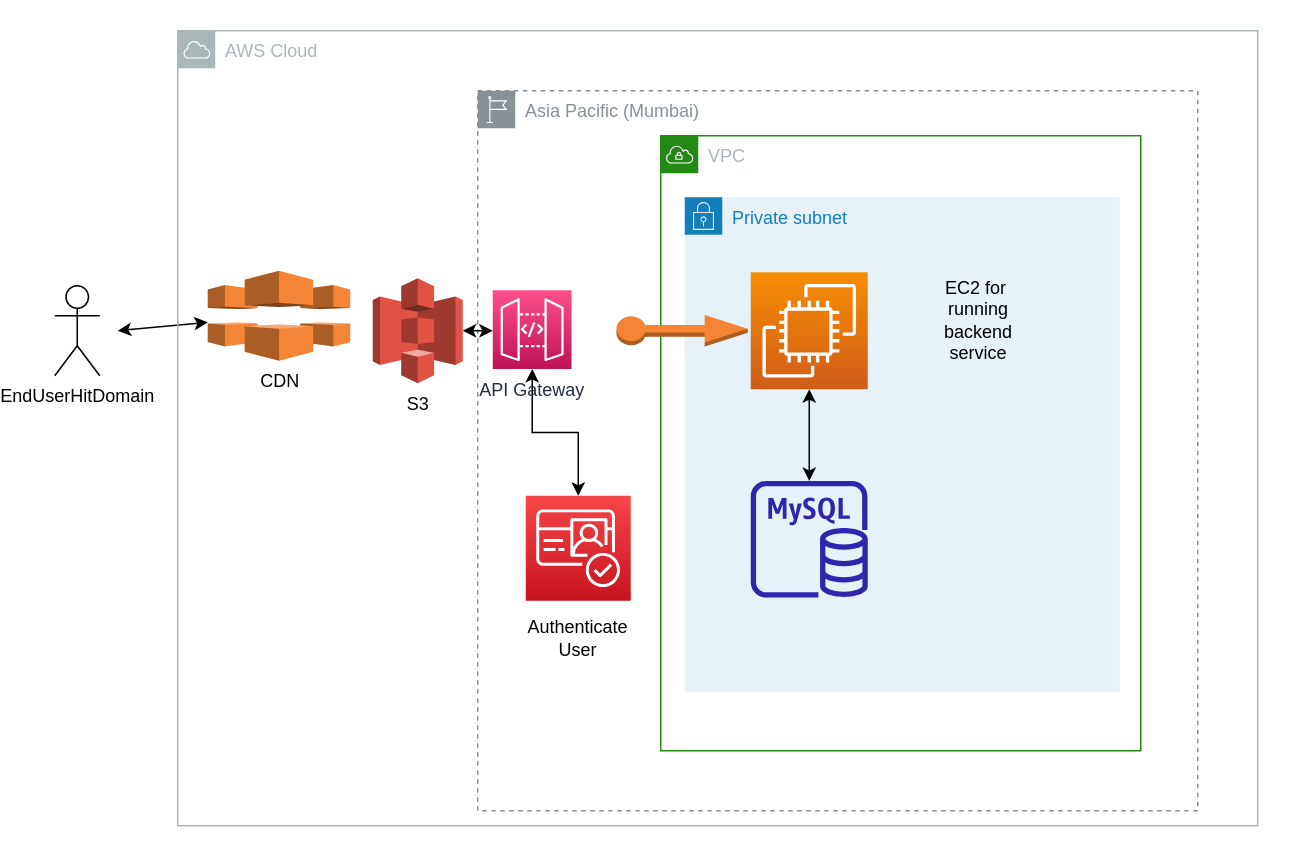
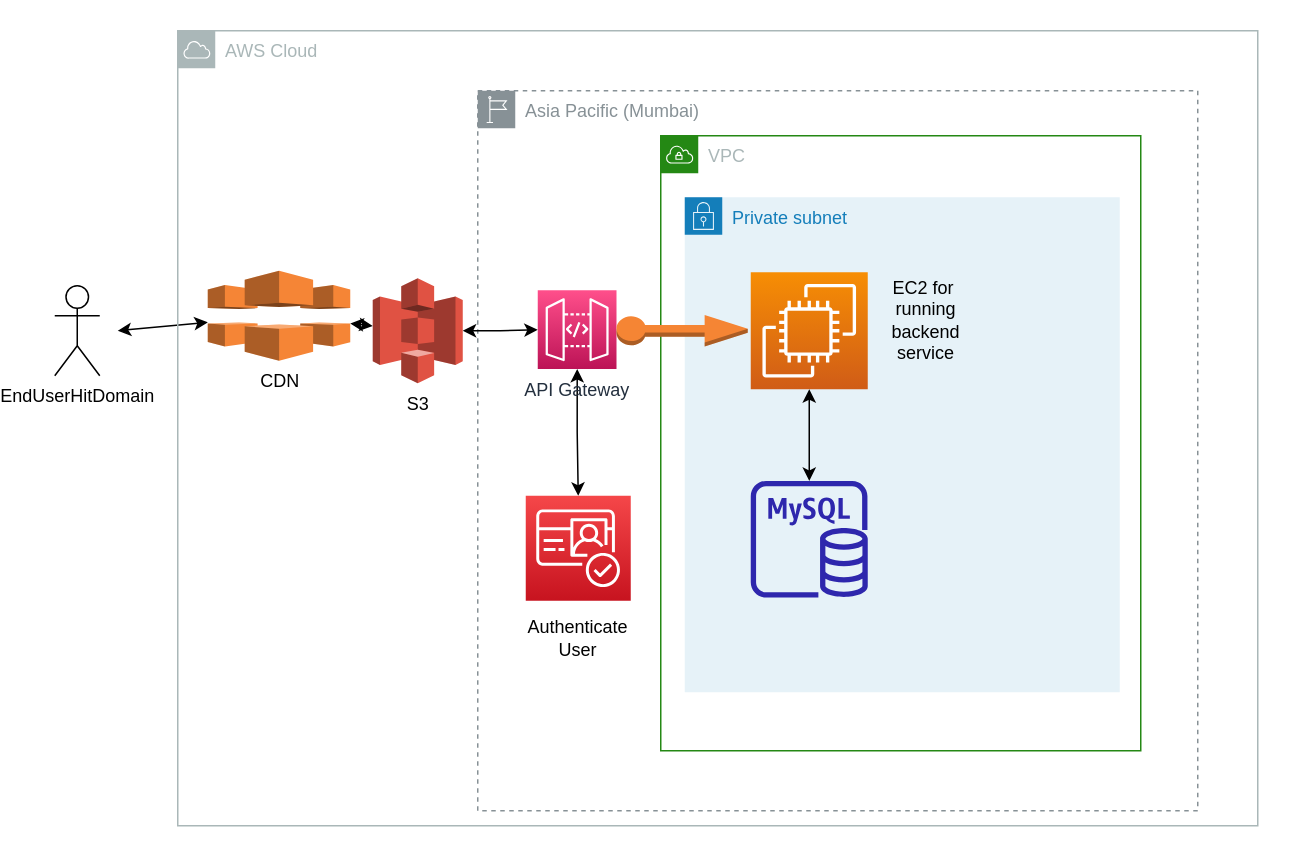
(979, 320) -> (926, 320)
none -> (361, 325)
(532, 330) -> (577, 330)
